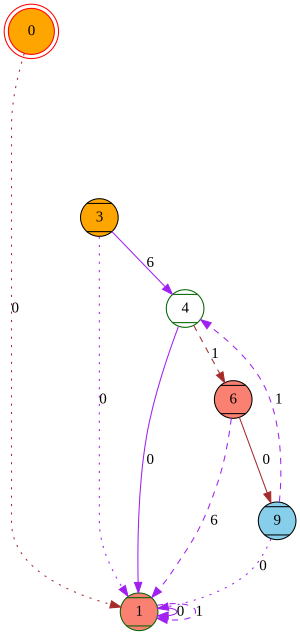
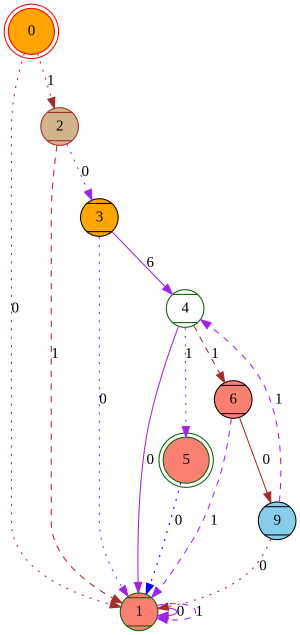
none -> (60, 127)
none -> (186, 460)
(214, 521) -> (214, 521)
(229, 586) -> (229, 586)
